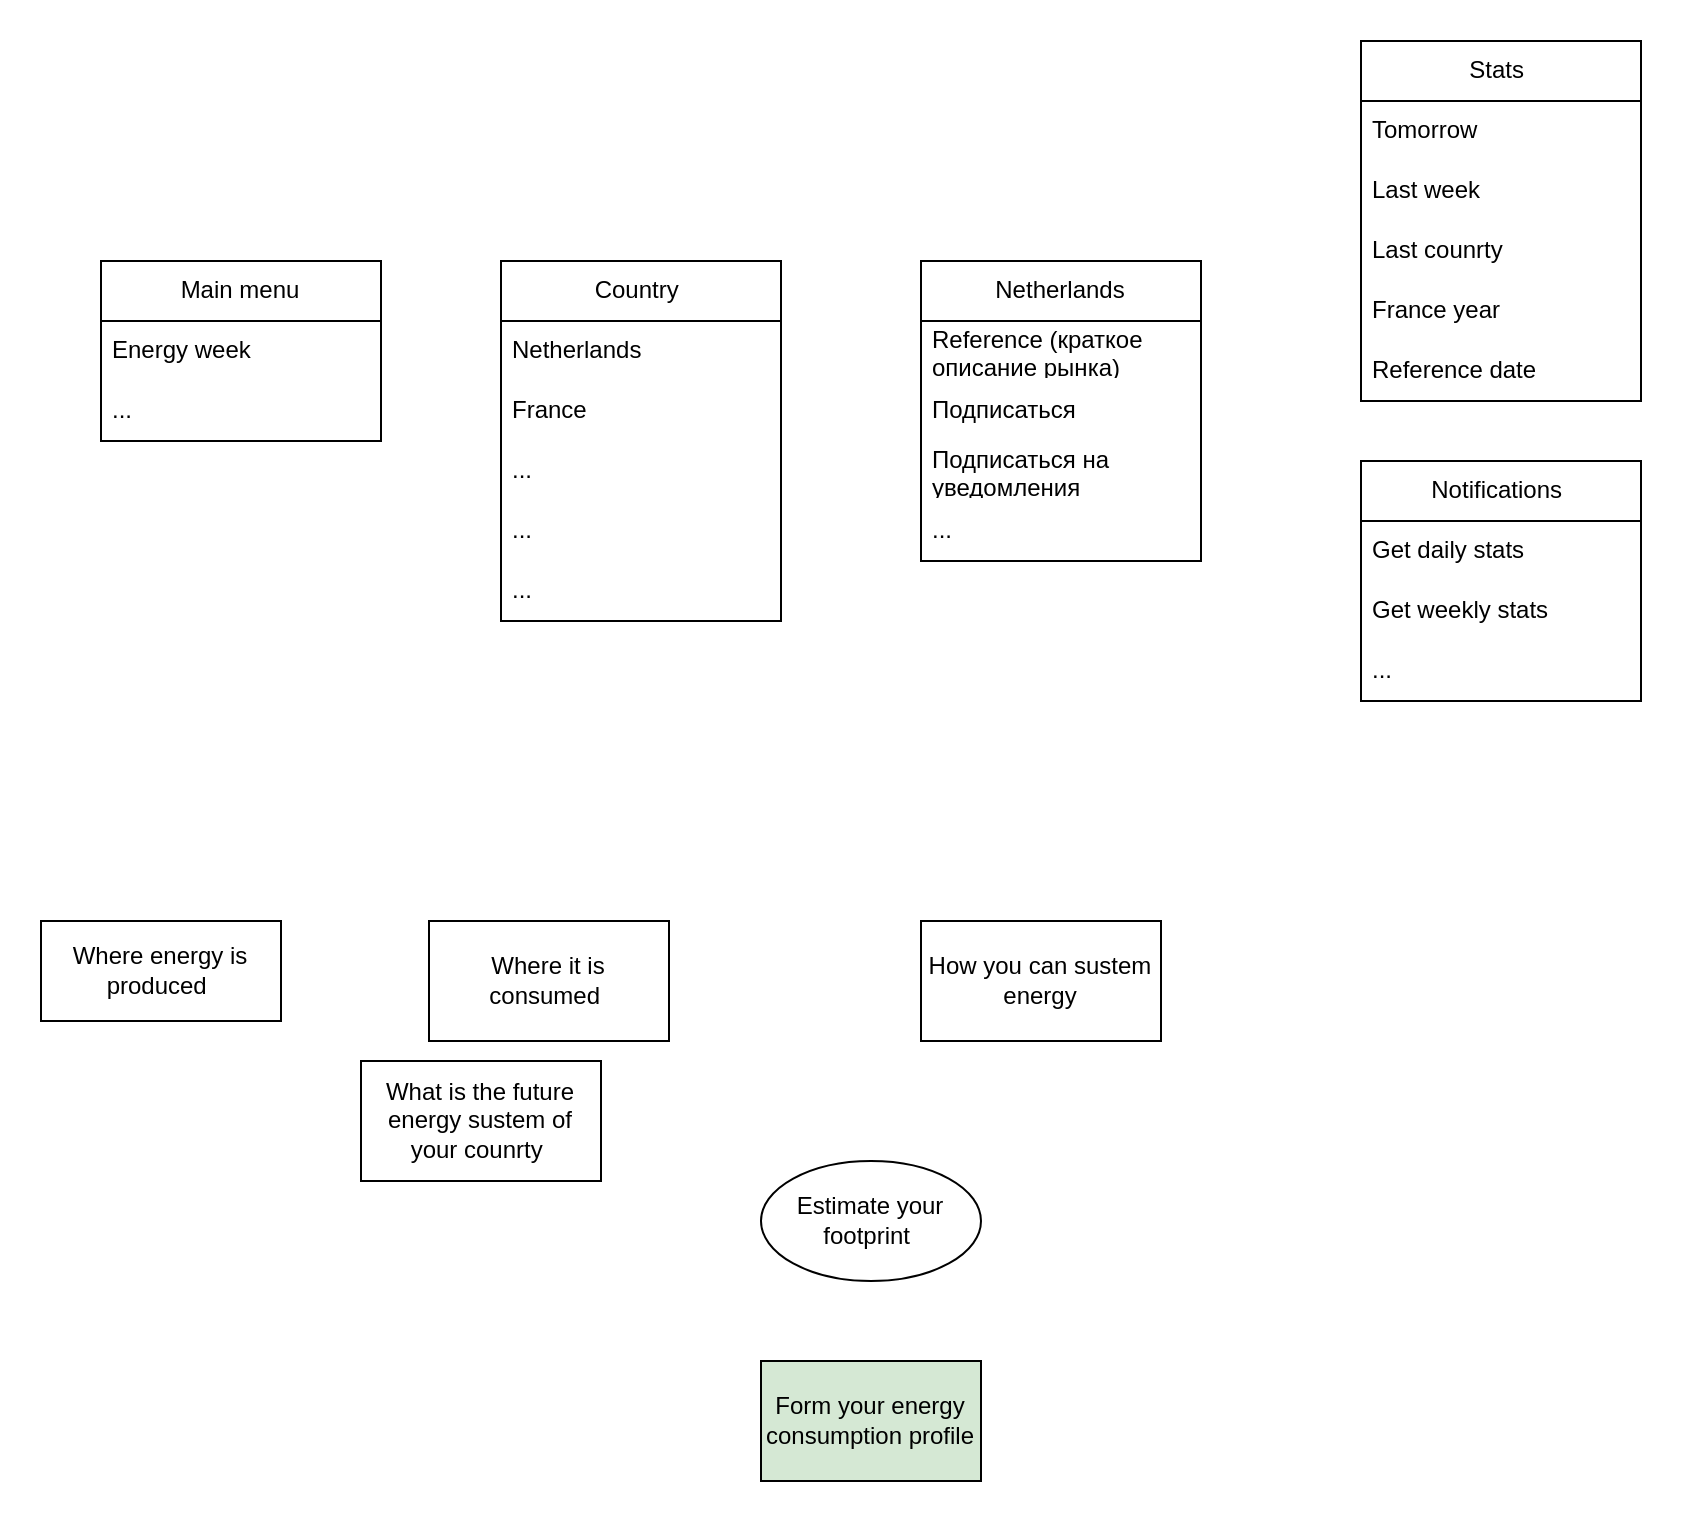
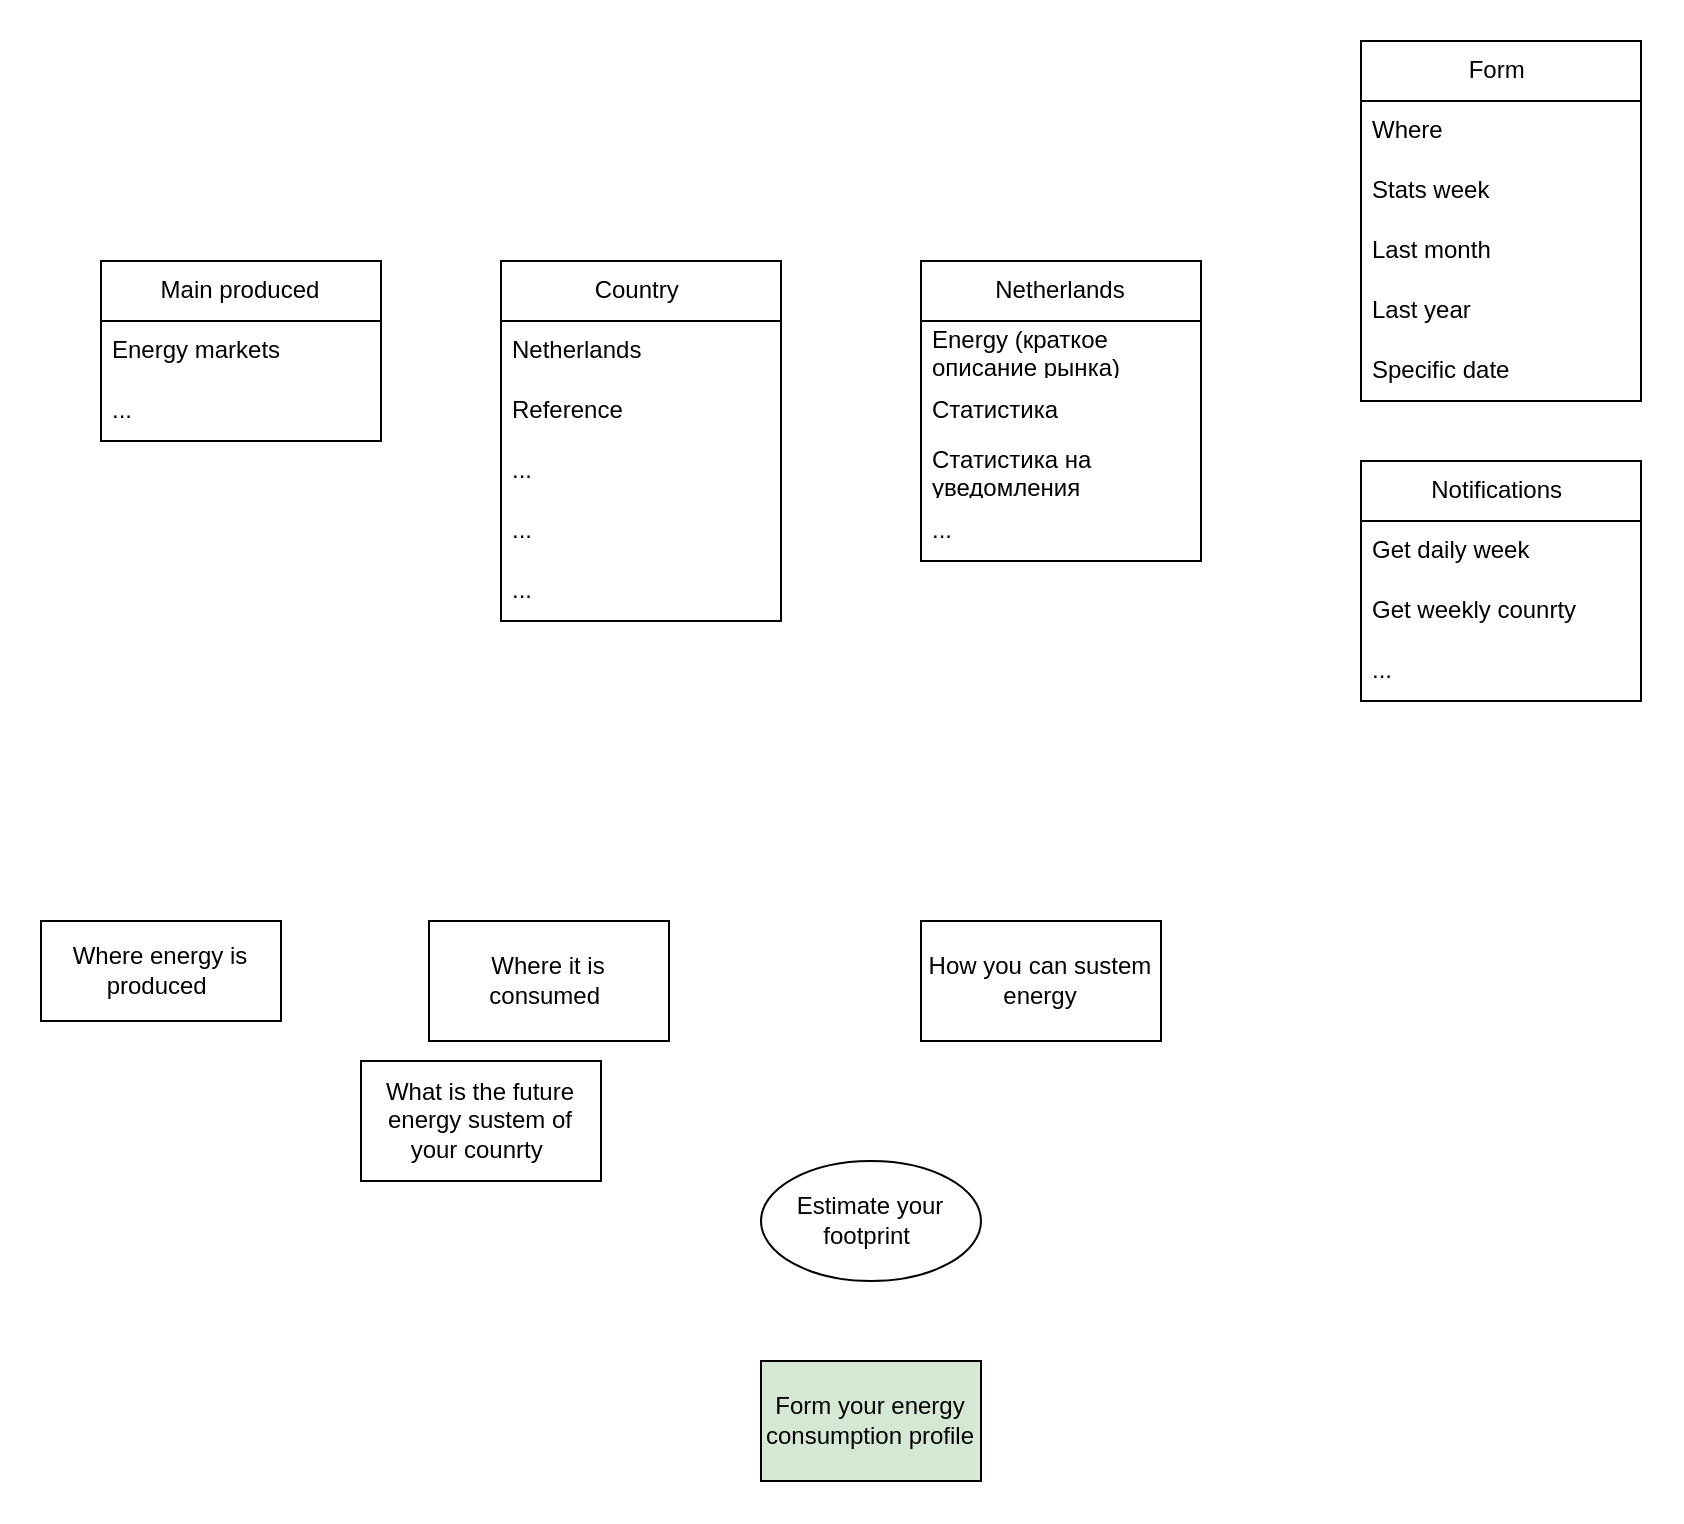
(1501, 71) -> (1501, 71)
(1427, 131) -> (1407, 131)
(1430, 191) -> (1437, 191)
(1451, 251) -> (1437, 251)
(241, 291) -> (241, 291)
(1444, 311) -> (1430, 311)
(184, 351) -> (204, 351)
(1063, 351) -> (1063, 351)
(1464, 371) -> (1451, 371)
(553, 411) -> (573, 411)
(1007, 411) -> (1000, 411)
(1063, 471) -> (1063, 471)
(1461, 551) -> (1455, 551)
(1471, 611) -> (1485, 611)
